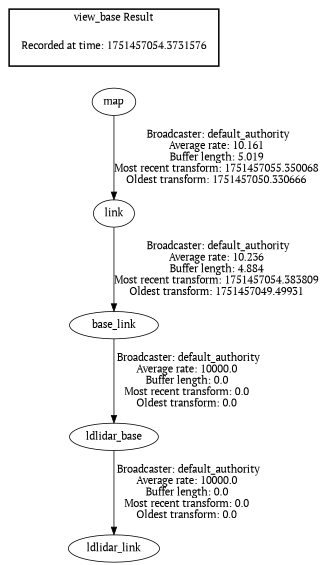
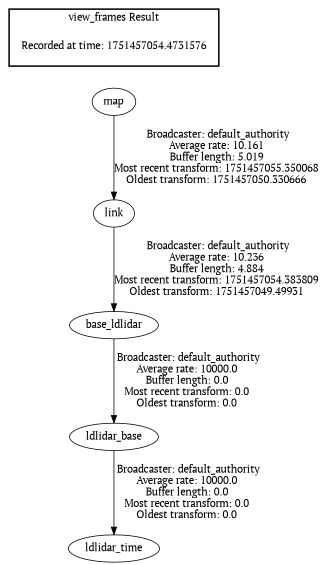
(114, 18) -> (114, 18)
(114, 46) -> (114, 46)
(114, 325) -> (114, 325)
(114, 549) -> (114, 549)
